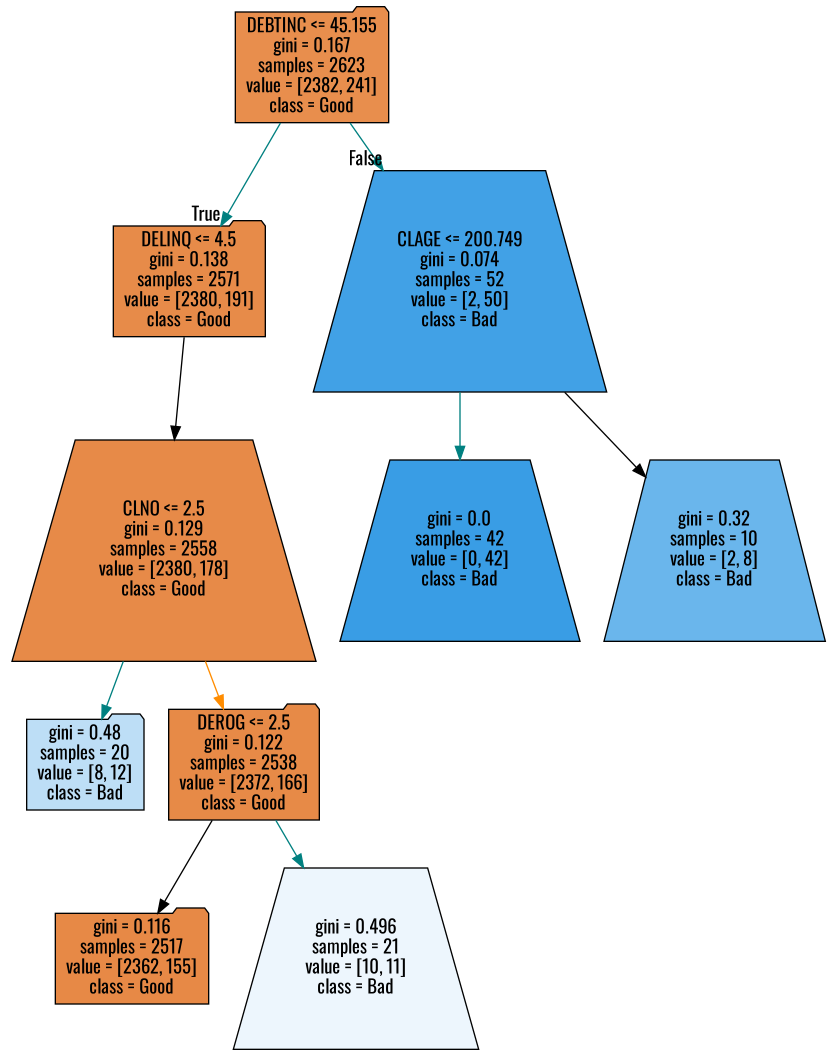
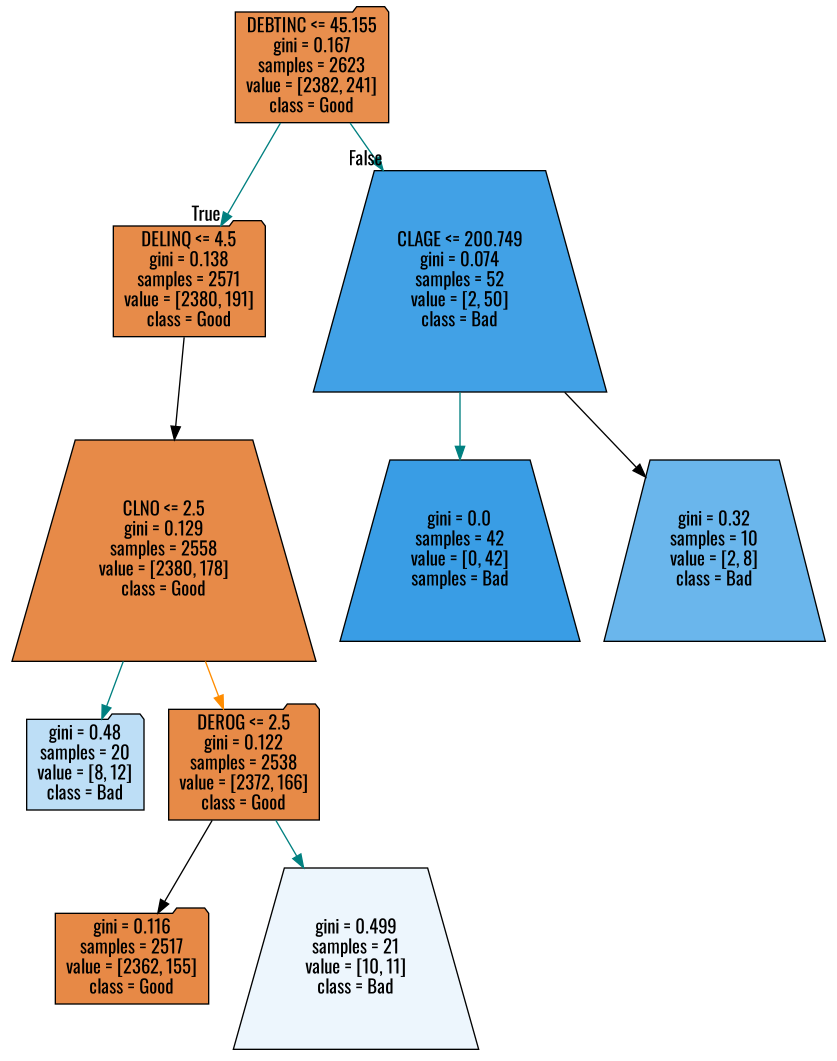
(460, 551) -> (460, 551)
(356, 959) -> (356, 959)
